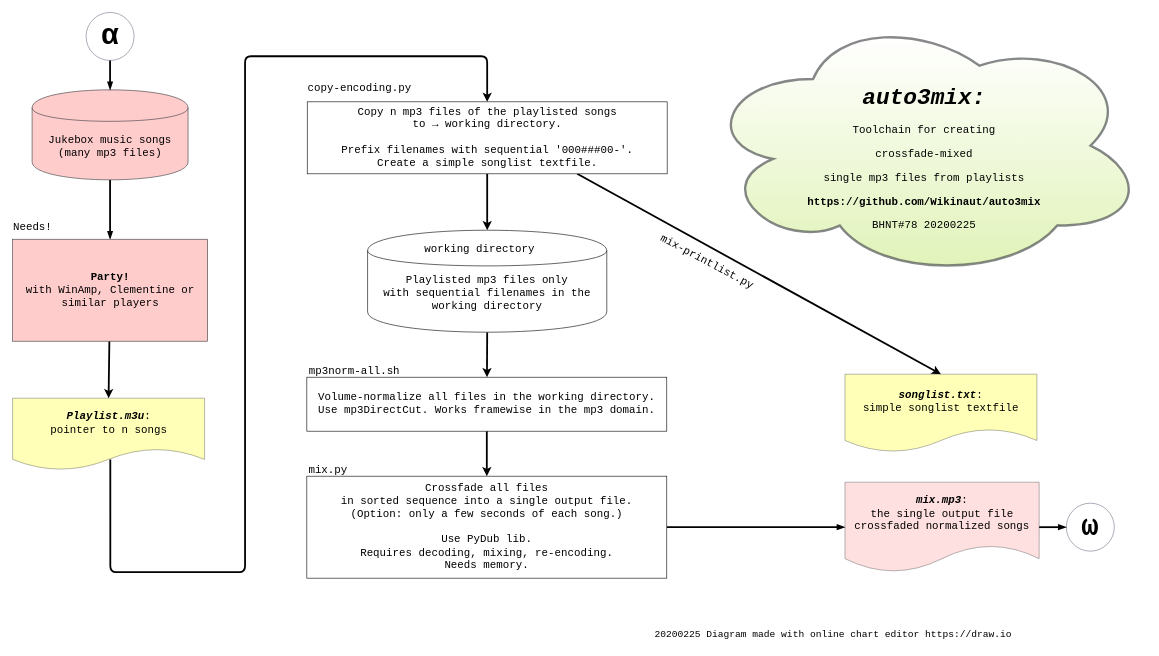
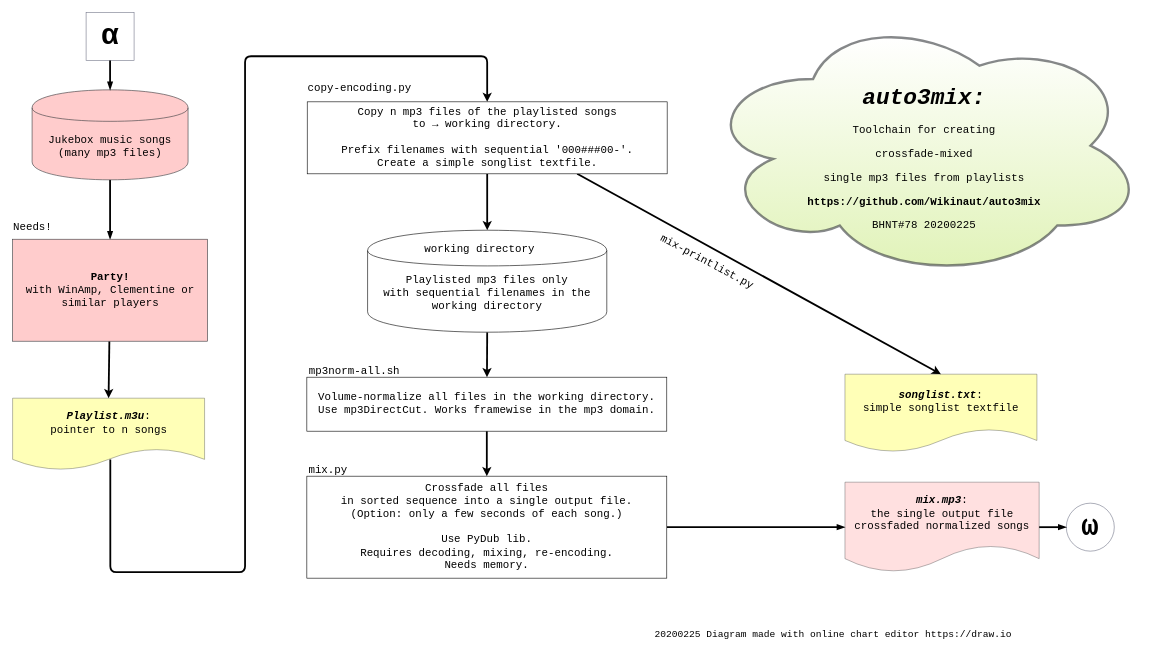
(110, 36) -> (110, 36)
